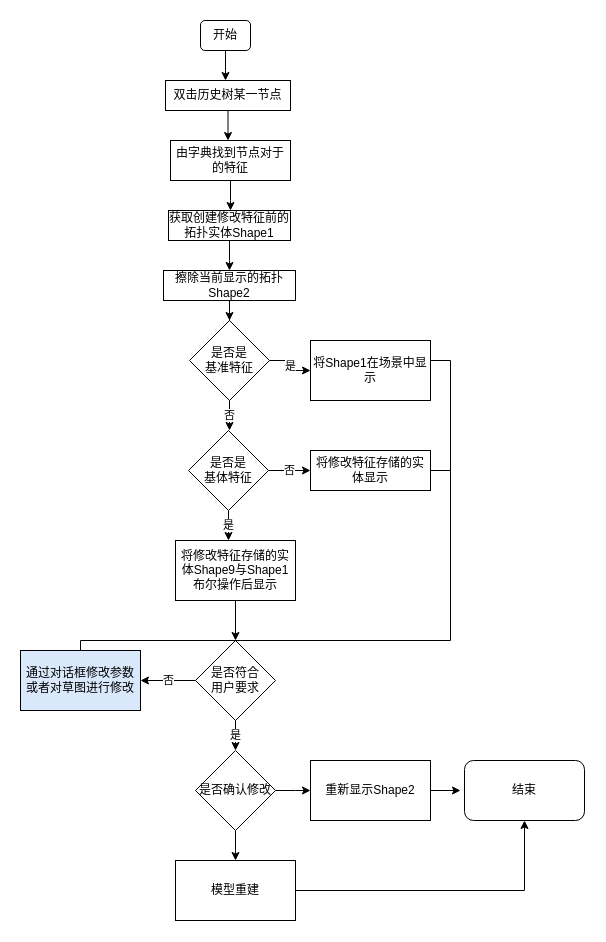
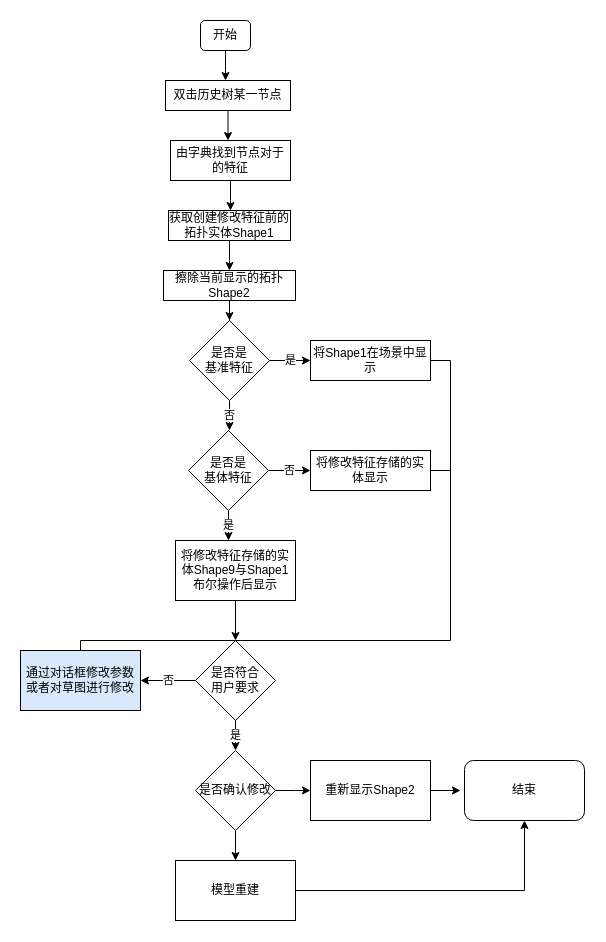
(371, 371) -> (371, 361)
